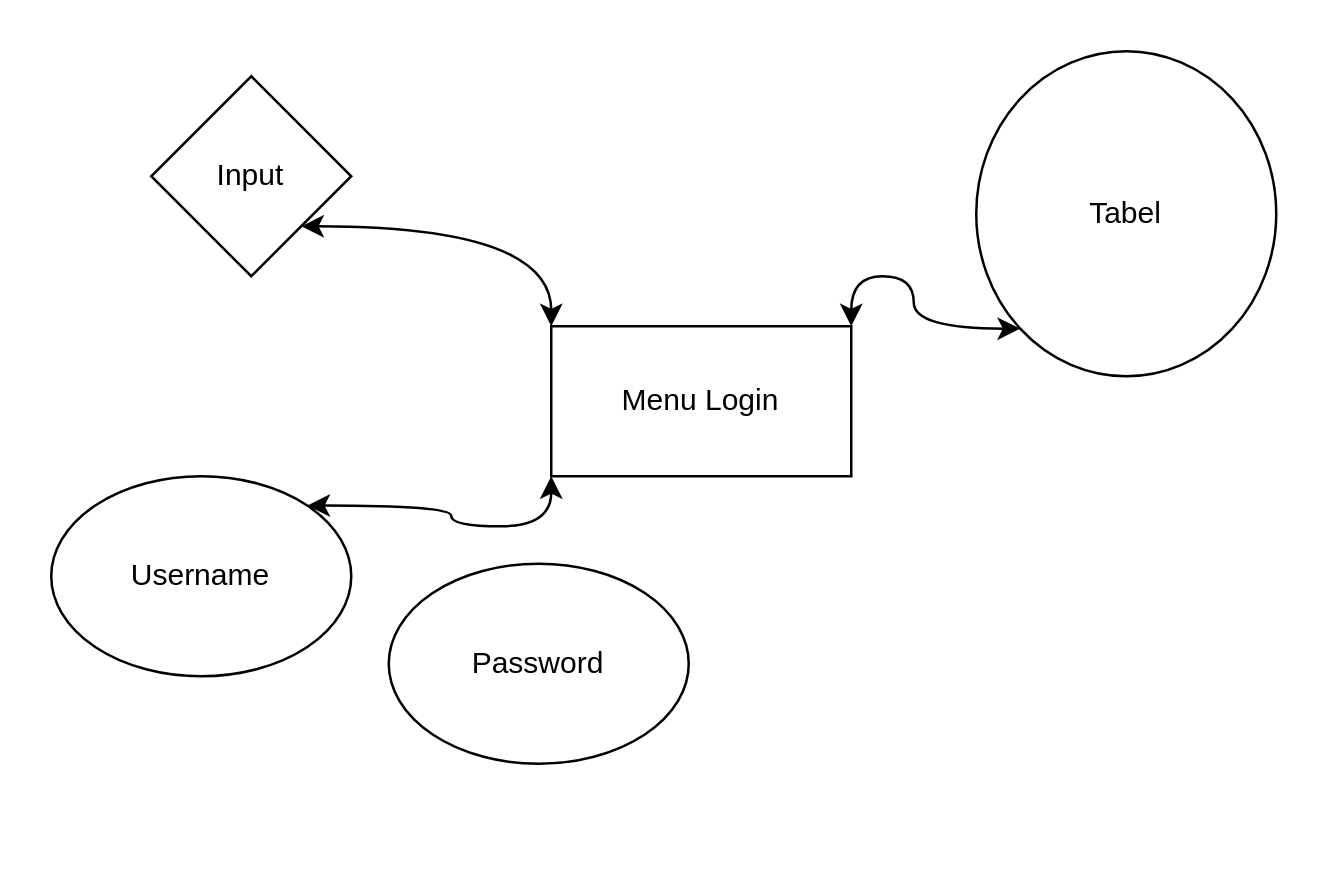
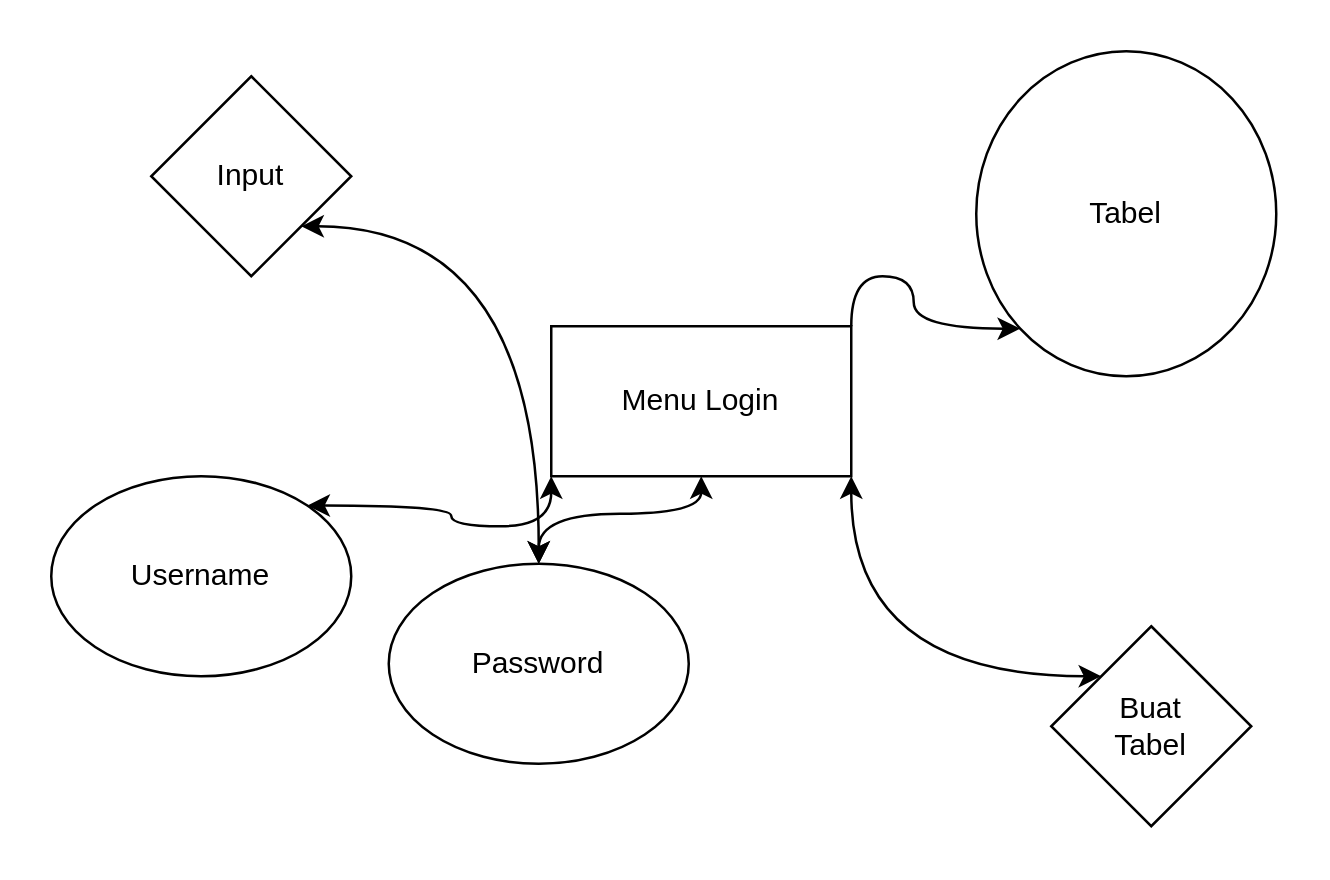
(460, 238) -> (494, 326)
(856, 290) -> (856, 296)
none -> (623, 514)
none -> (923, 639)
none -> (1151, 726)
